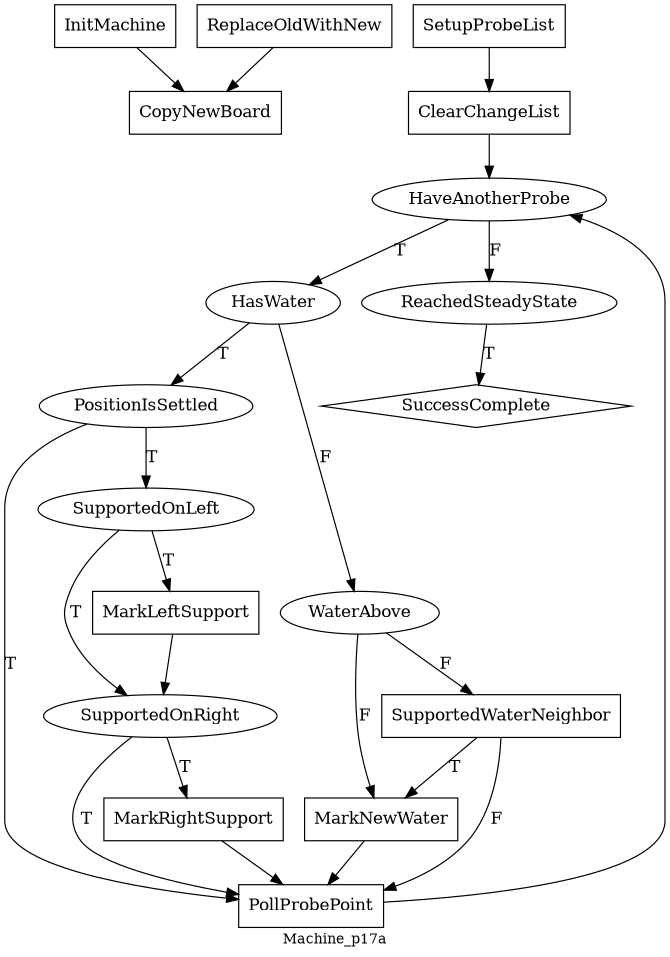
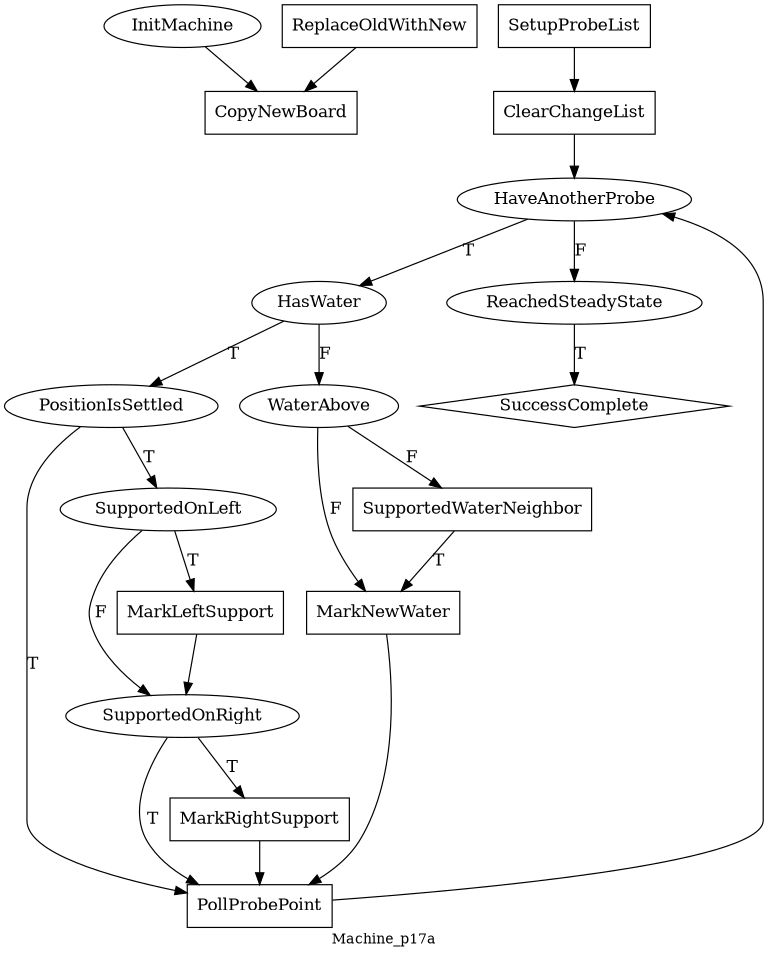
(115, 26) -> (183, 26)
(76, 613) -> (101, 613)
(475, 831) -> none
